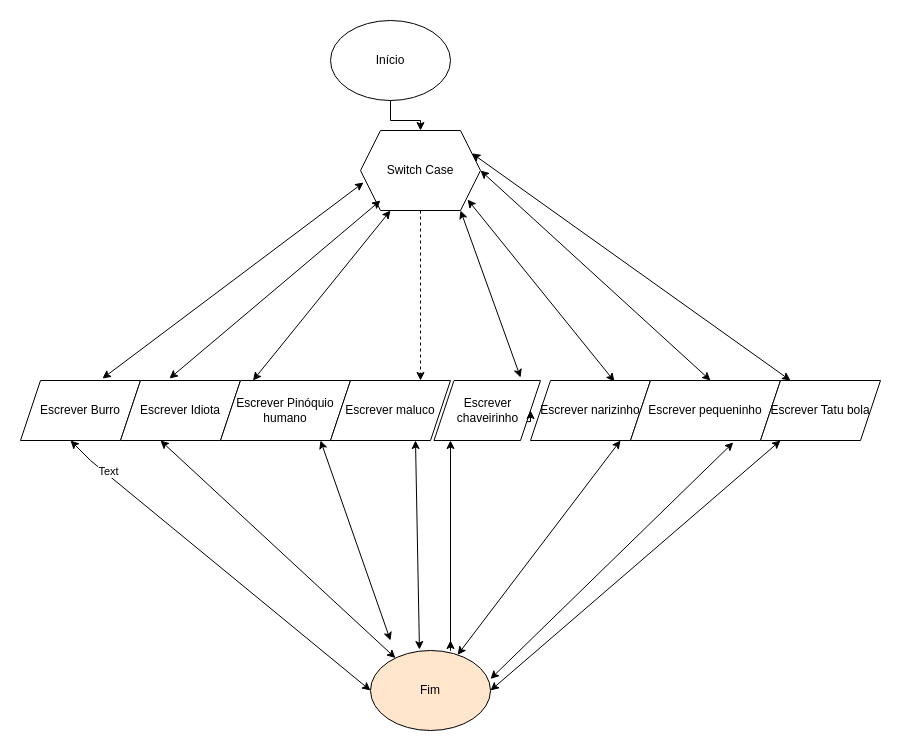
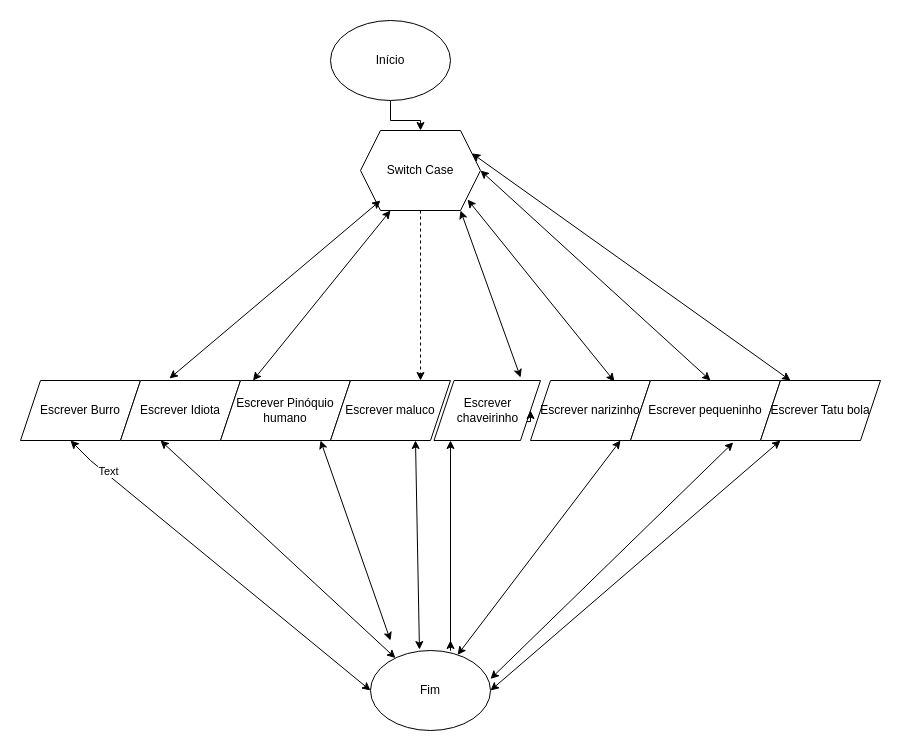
(233, 281) -> none
(431, 691) -> (431, 691)
